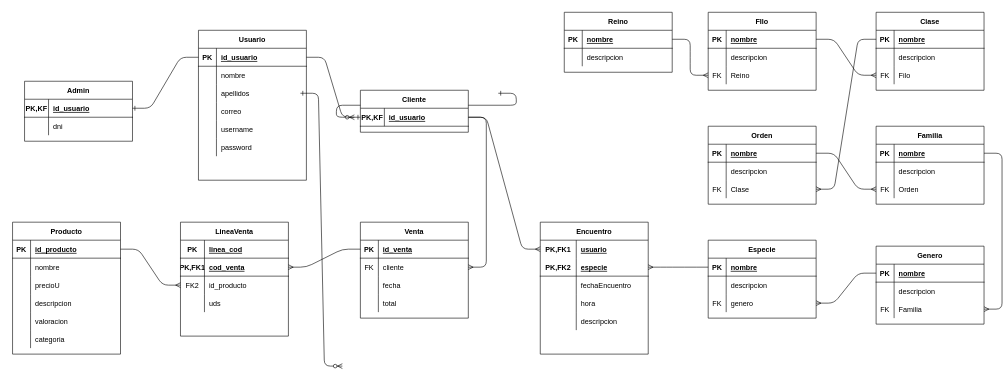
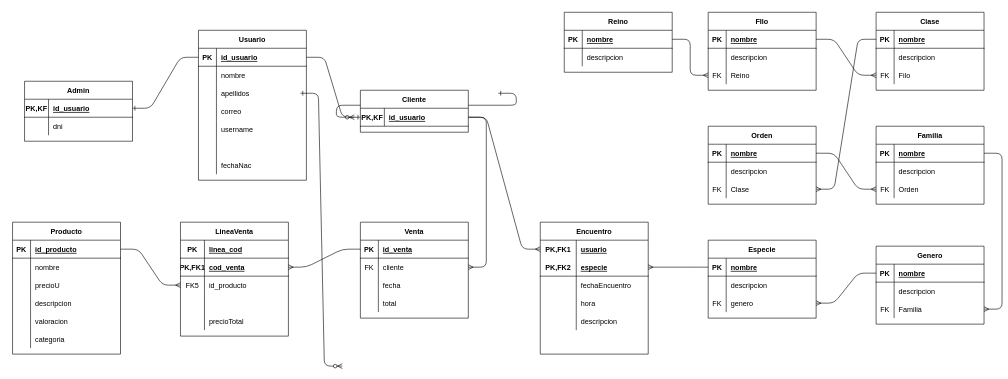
(261, 147) -> none
none -> (261, 165)
(192, 286) -> (192, 286)
(246, 303) -> none
none -> (246, 321)
